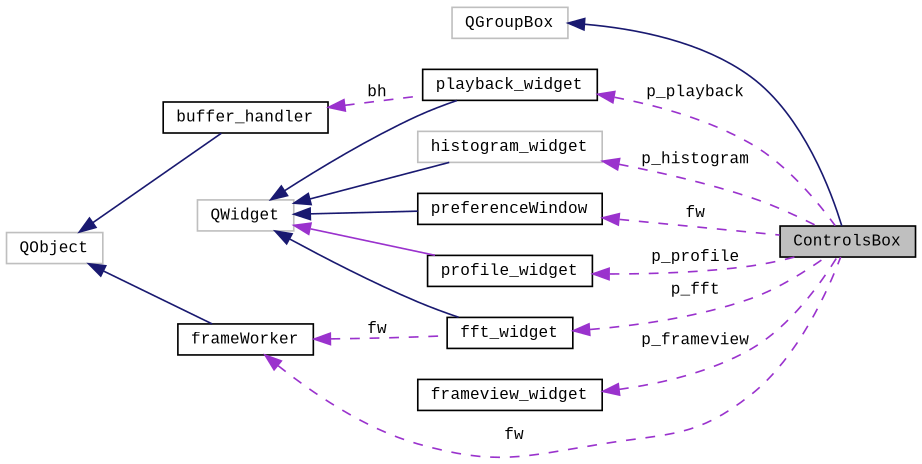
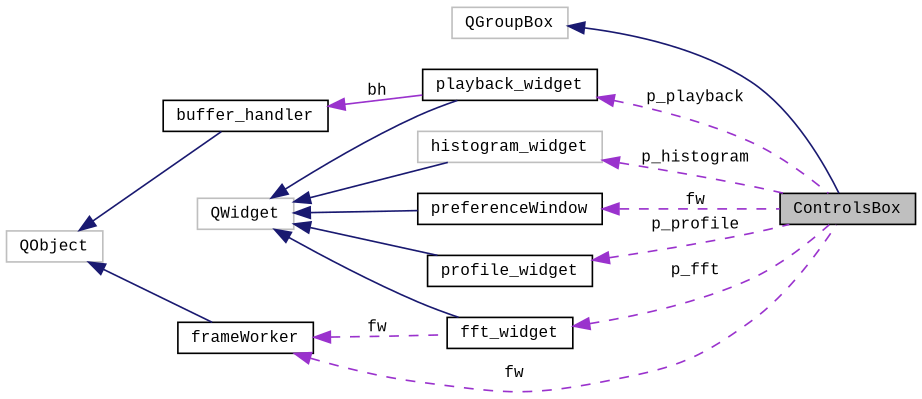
(384, 100) -> (384, 100)
(373, 242) -> (374, 241)
(510, 395) -> none
